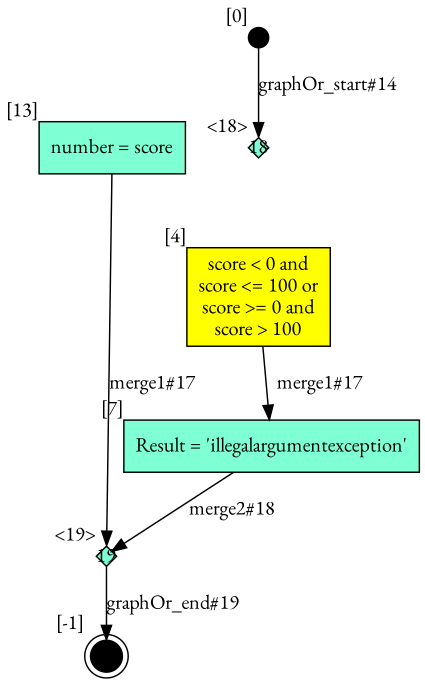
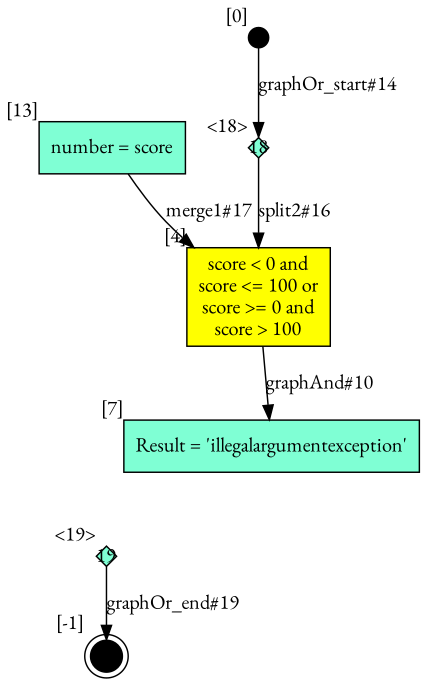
none -> (259, 195)
(109, 352) -> (153, 208)
(320, 383) -> (320, 383)
(179, 508) -> none
